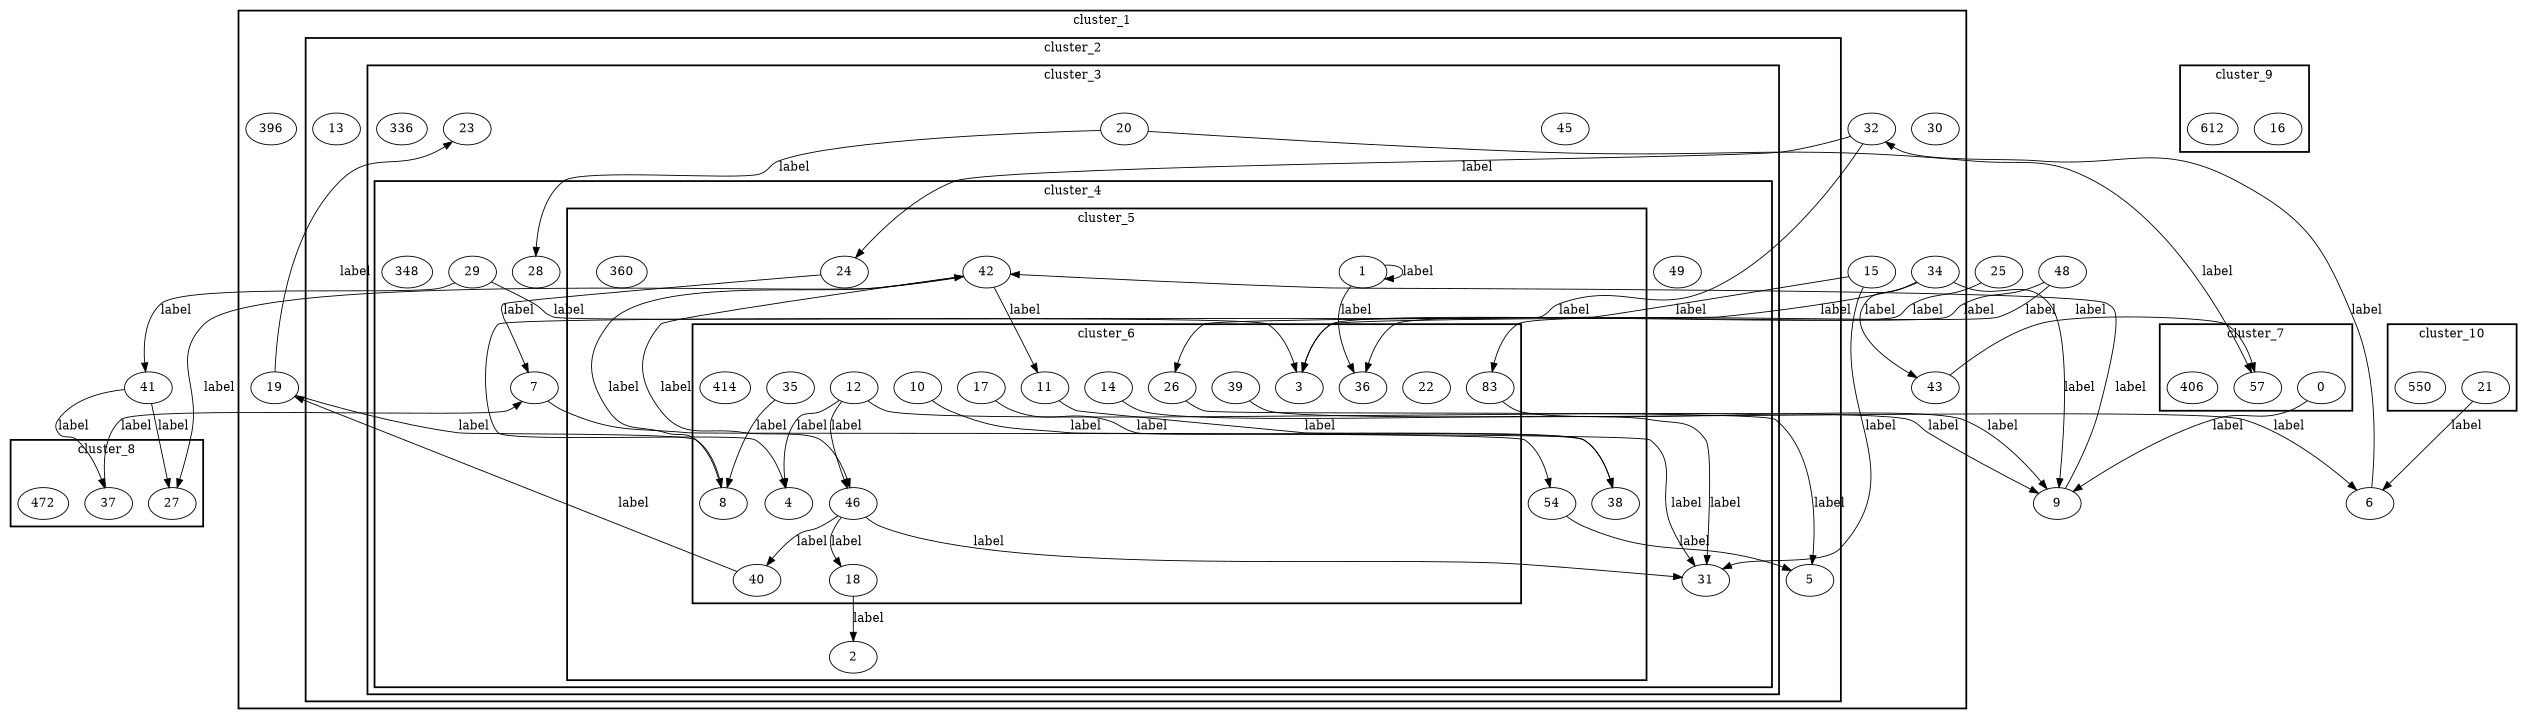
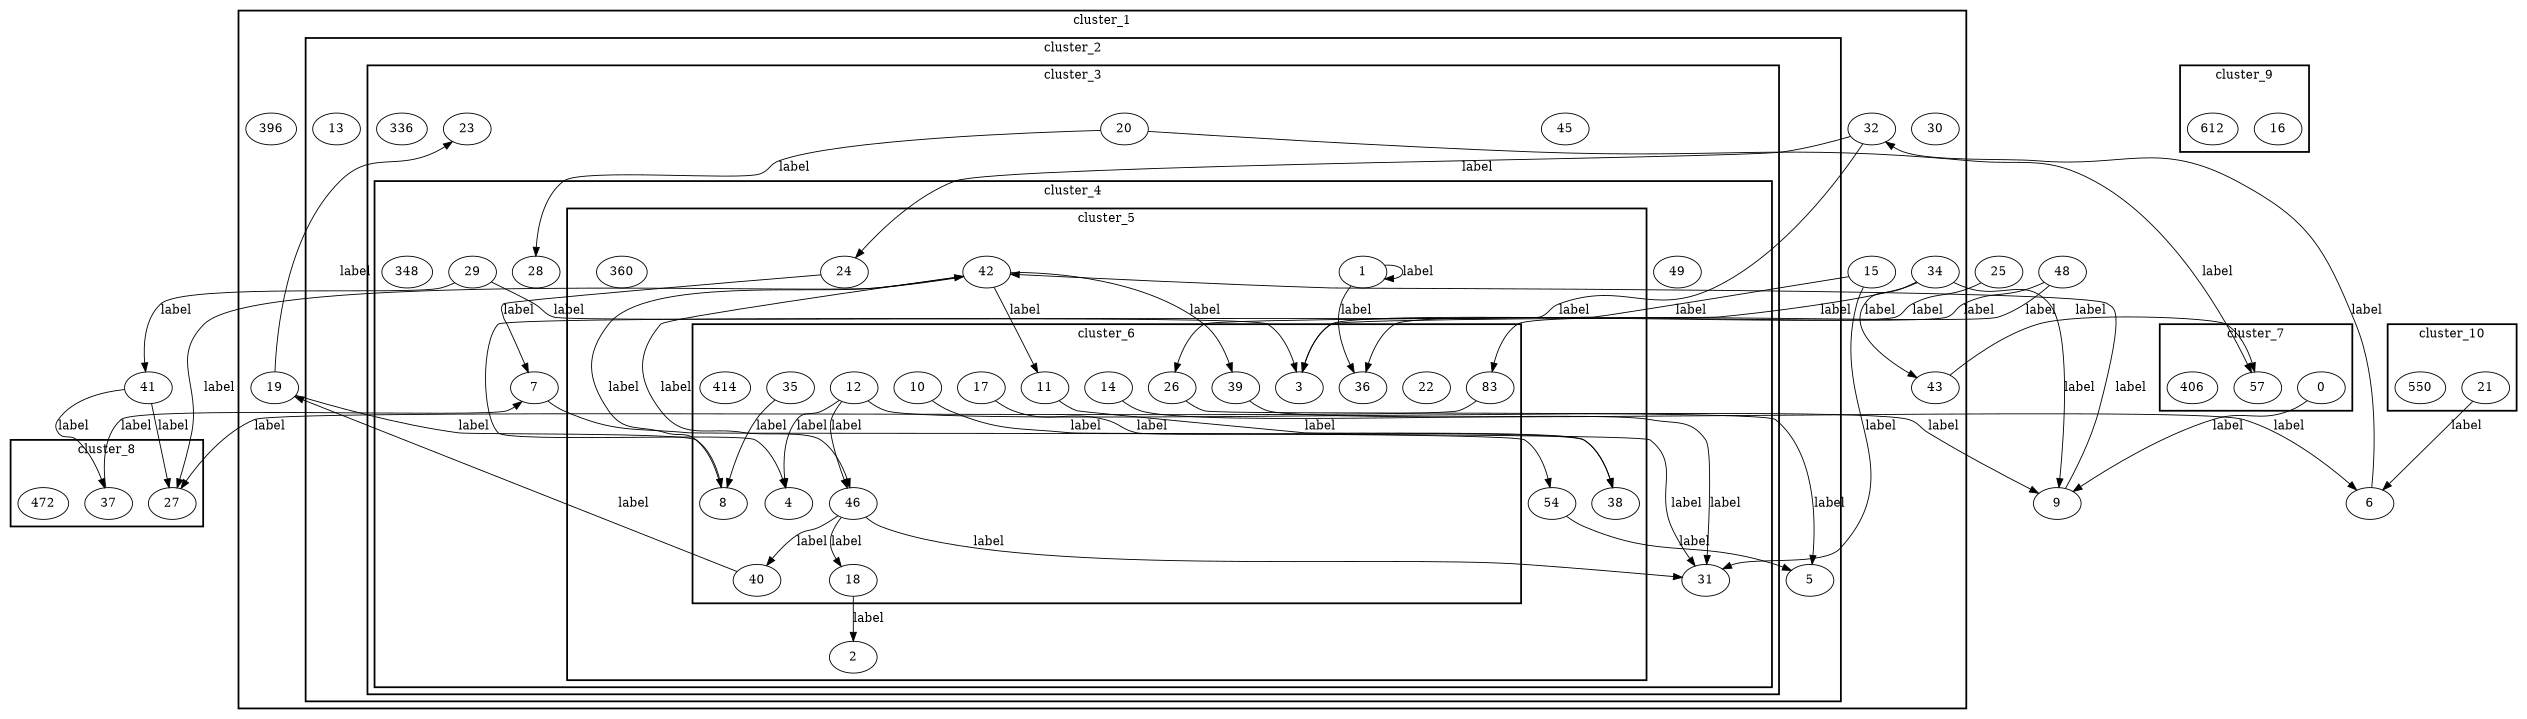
none -> (1134, 290)
(1782, 414) -> (853, 414)
